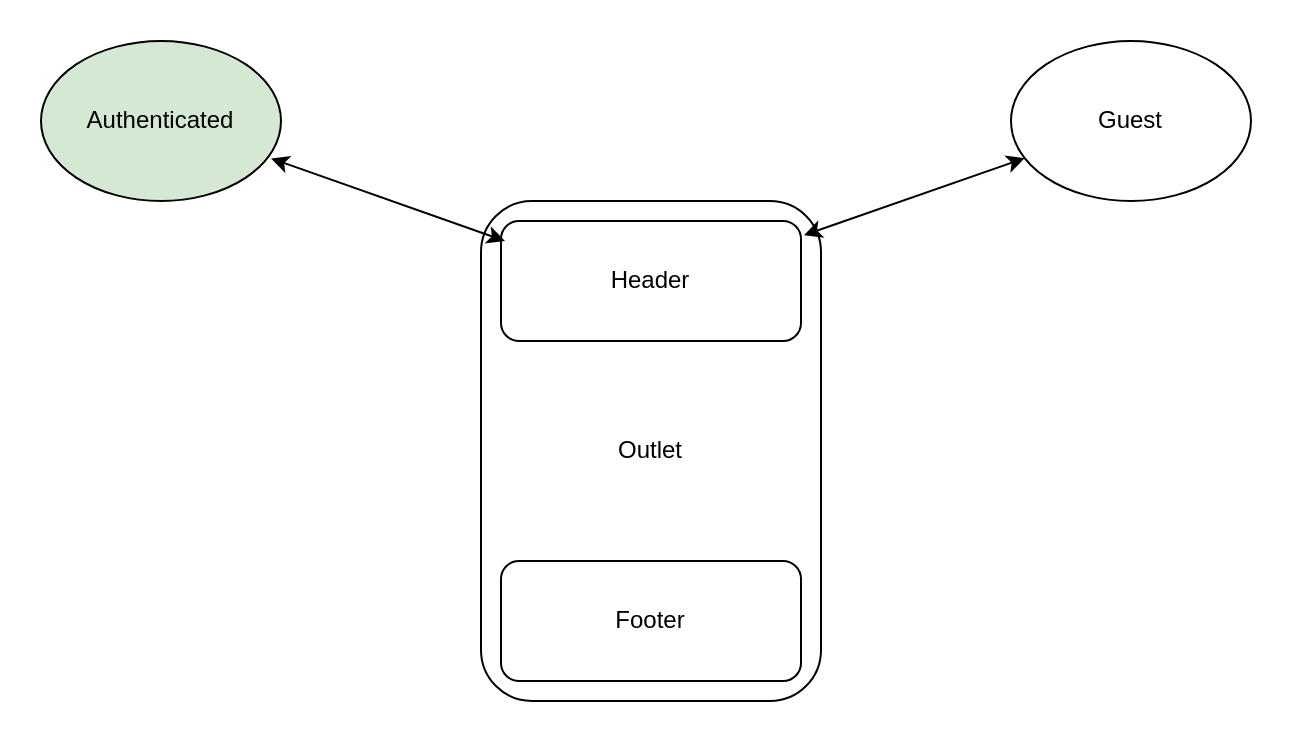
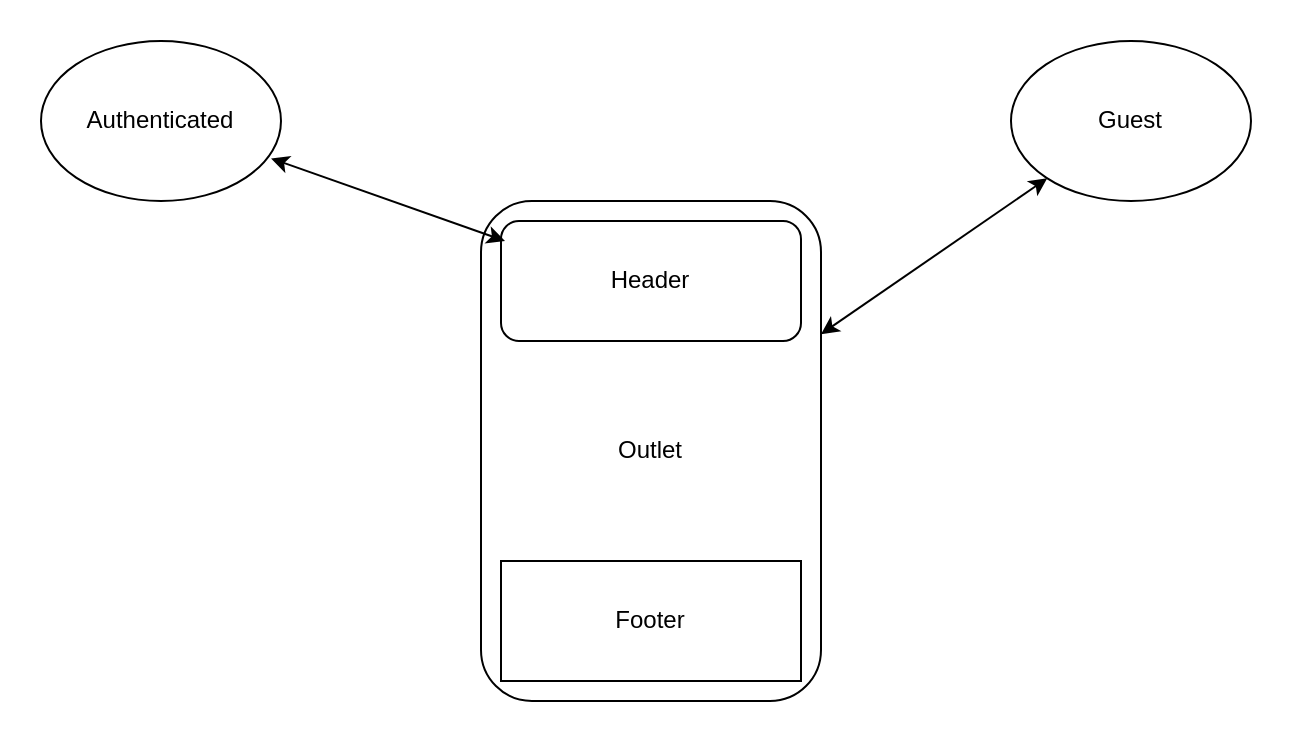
(161, 121) -> (161, 121)
(914, 197) -> (935, 256)
(651, 621) -> (651, 621)
